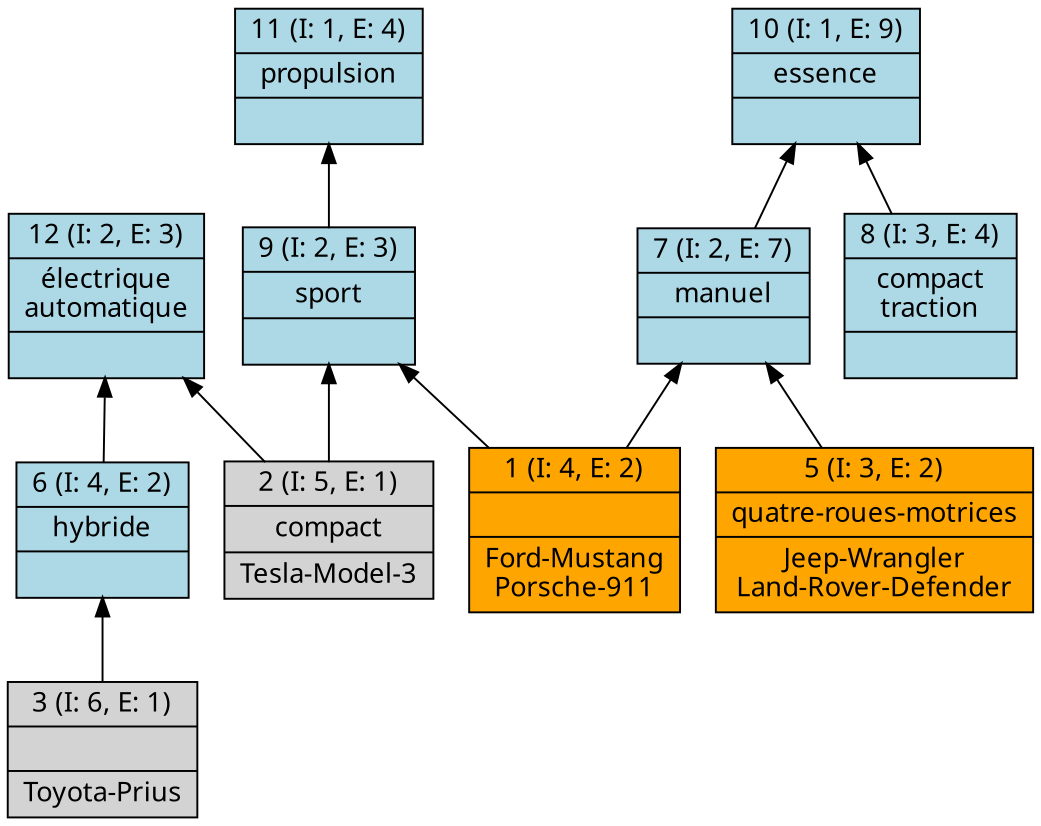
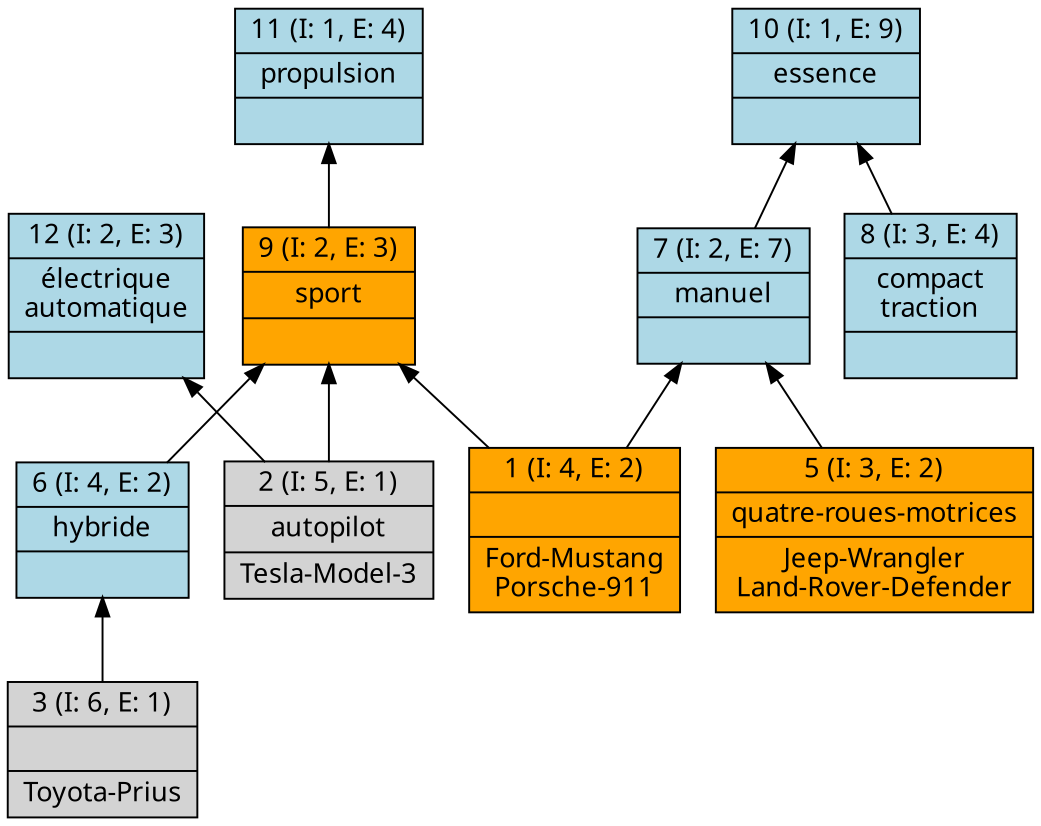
(329, 296) -> (329, 296)
(104, 430) -> (208, 421)
(329, 528) -> (329, 528)
